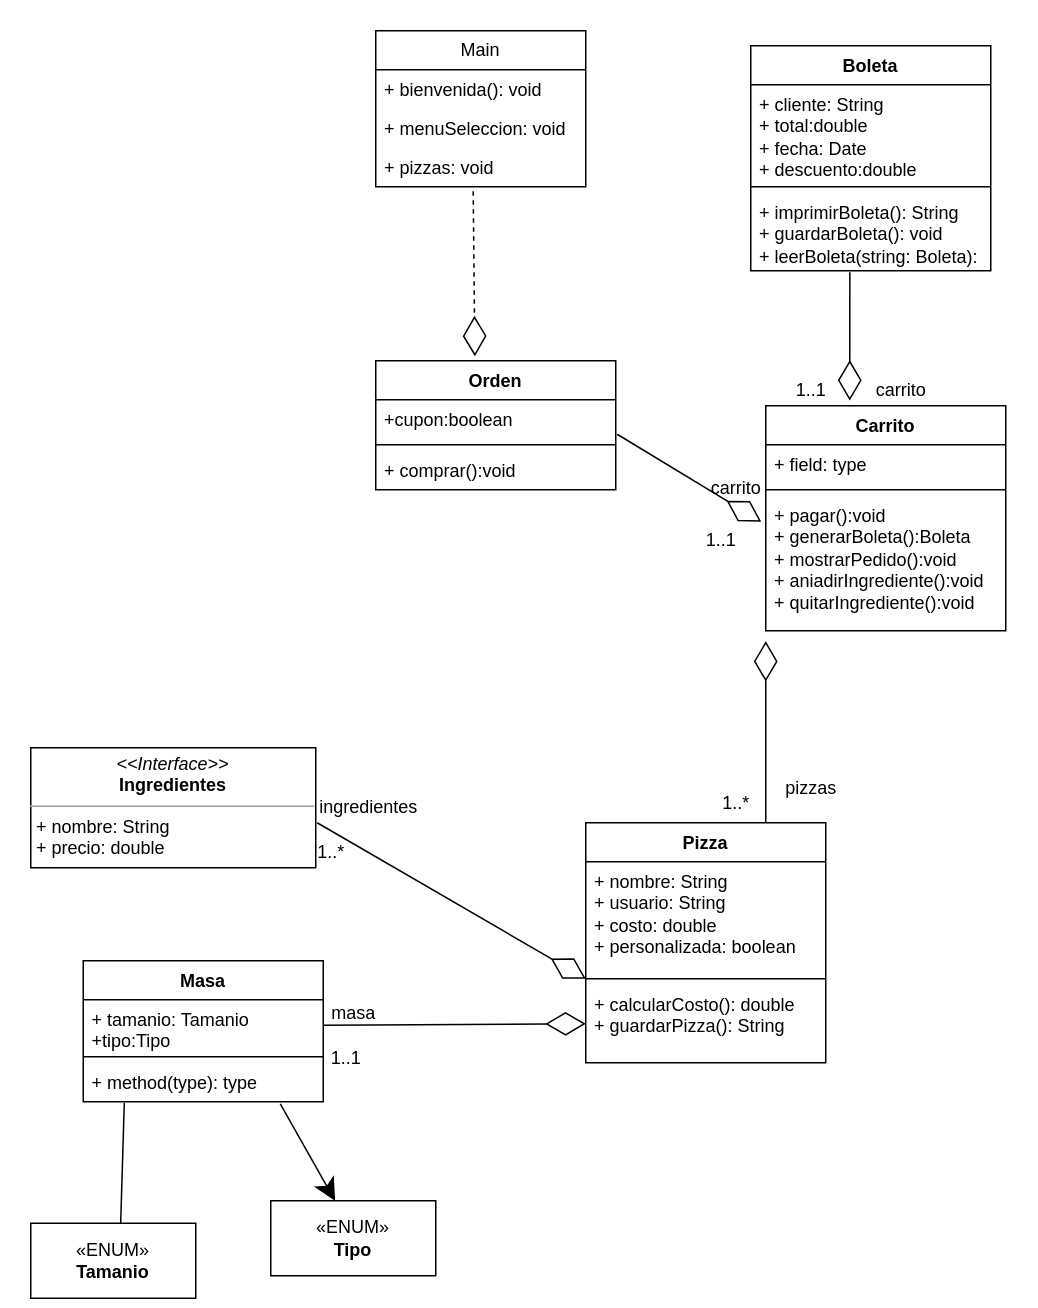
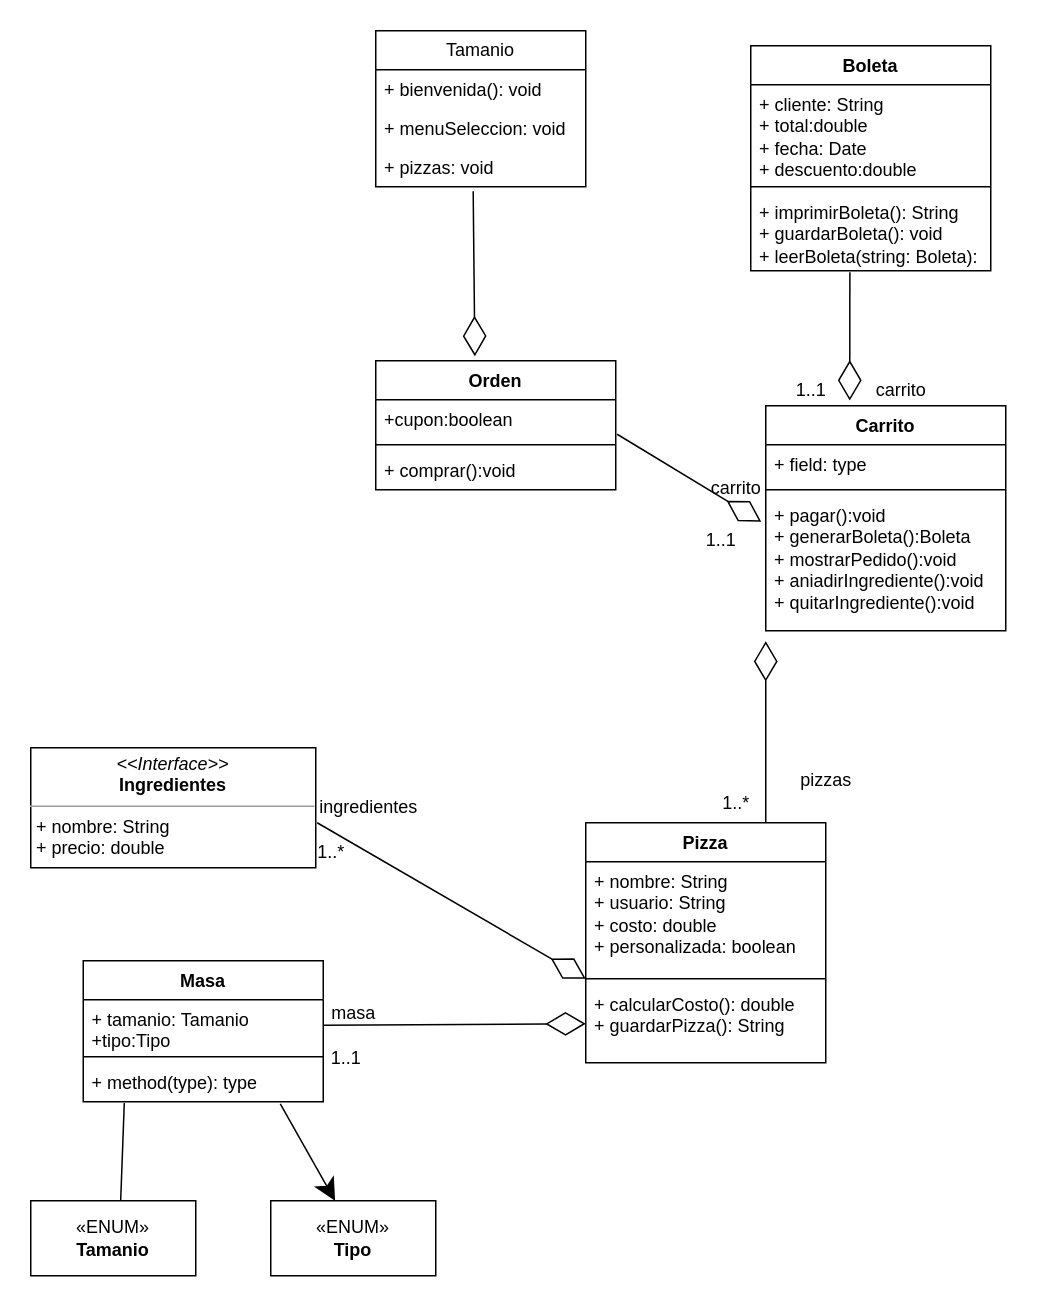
(481, 50) -> (481, 50)
(474, 255) -> (474, 255)
(811, 788) -> (826, 781)
(113, 1261) -> (113, 1238)
